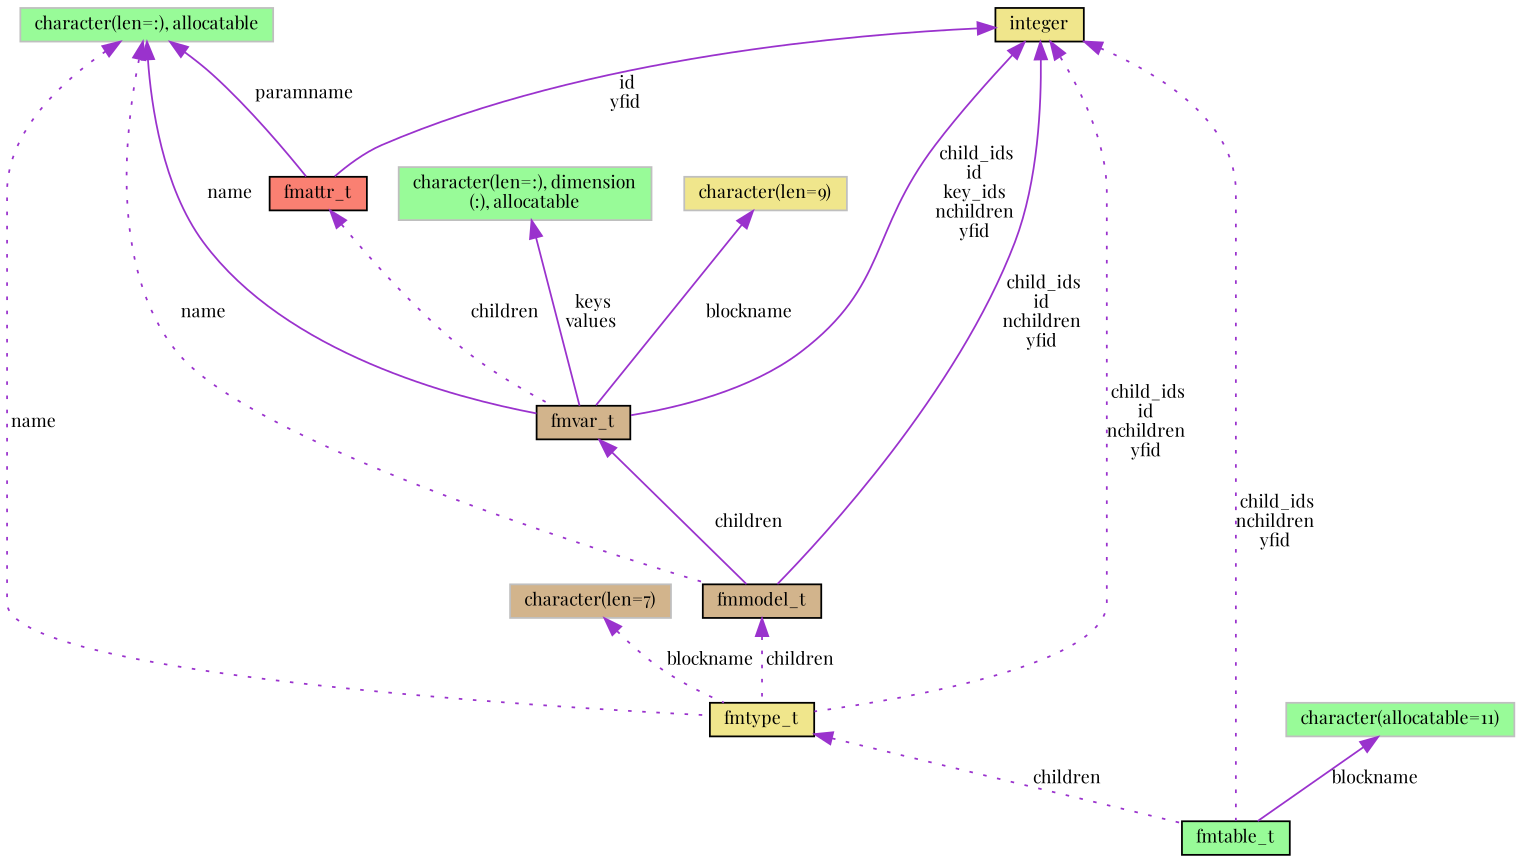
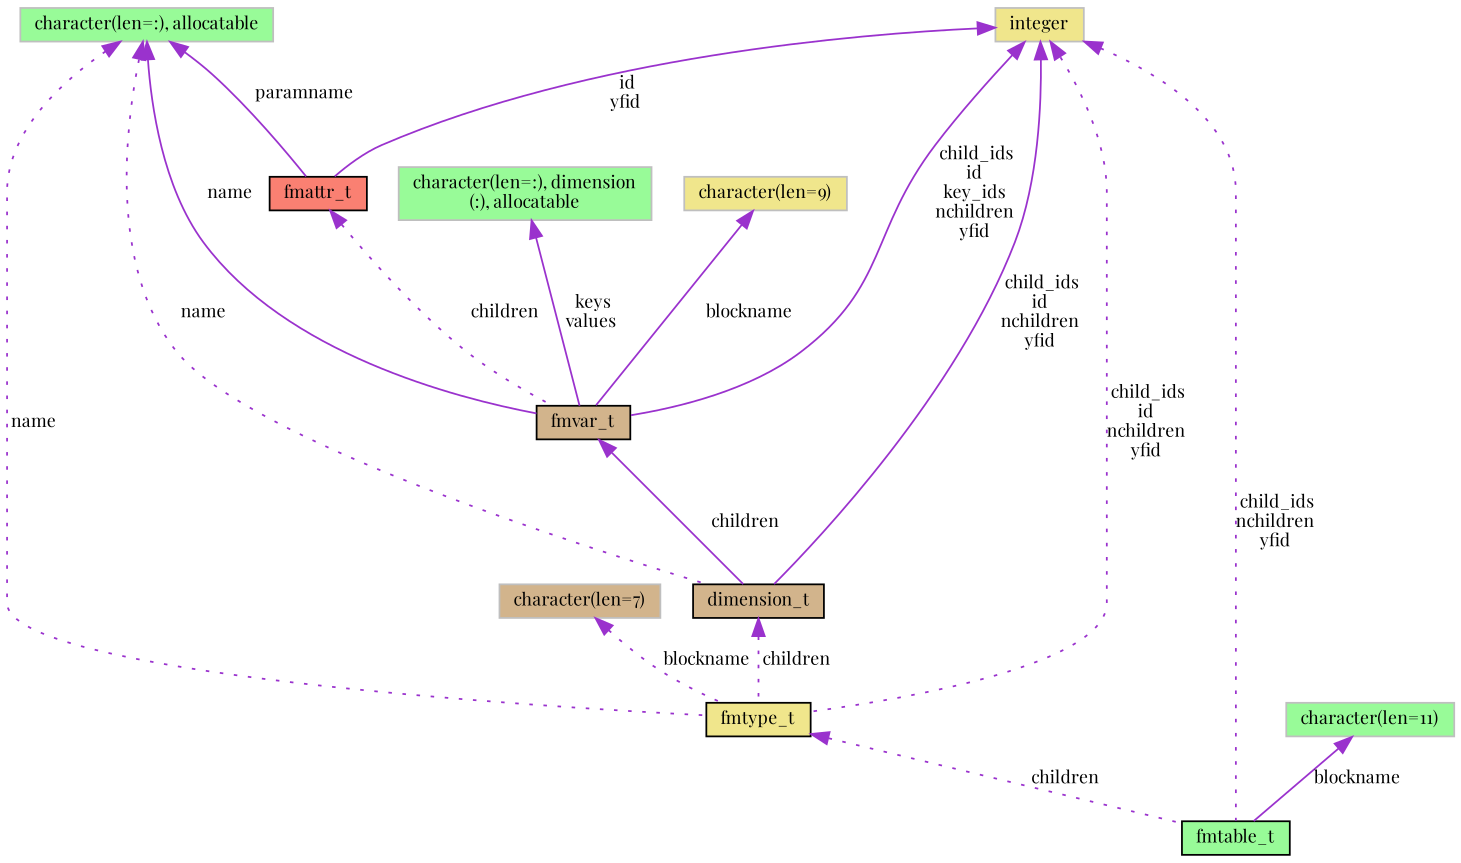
(1040, 25) -> (1040, 25)
(762, 601) -> (758, 601)
(1400, 720) -> (1370, 720)
